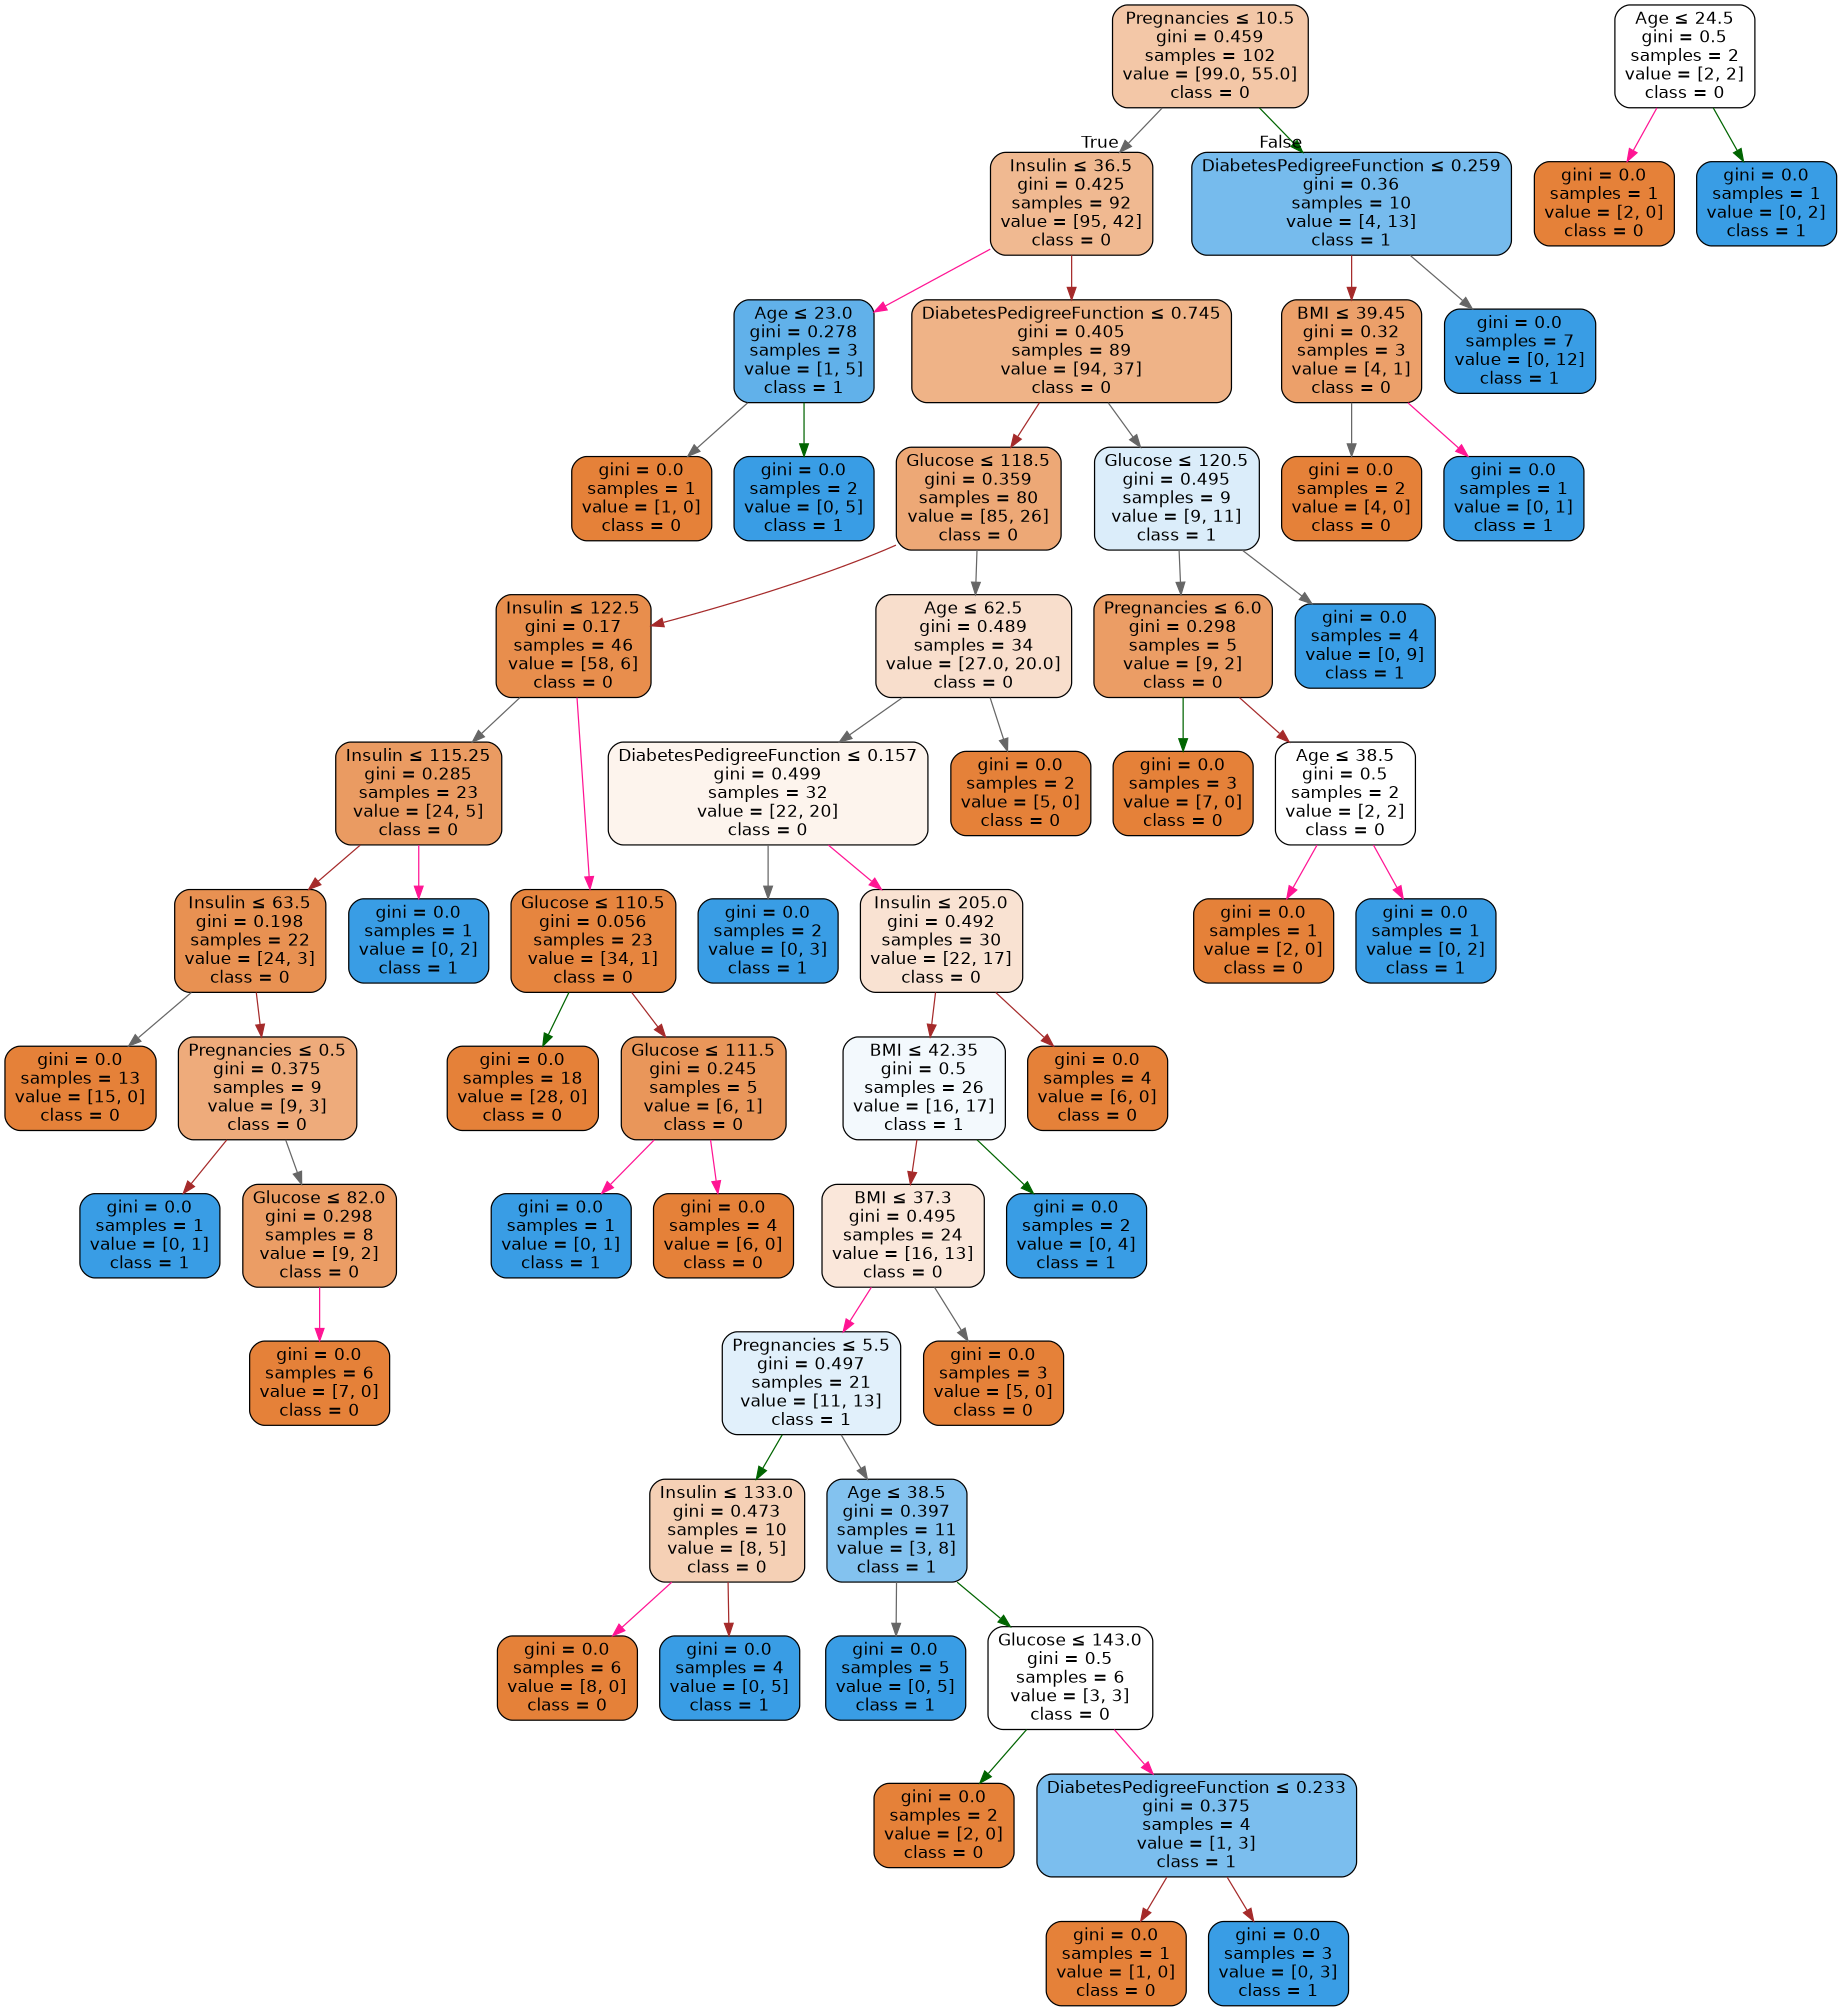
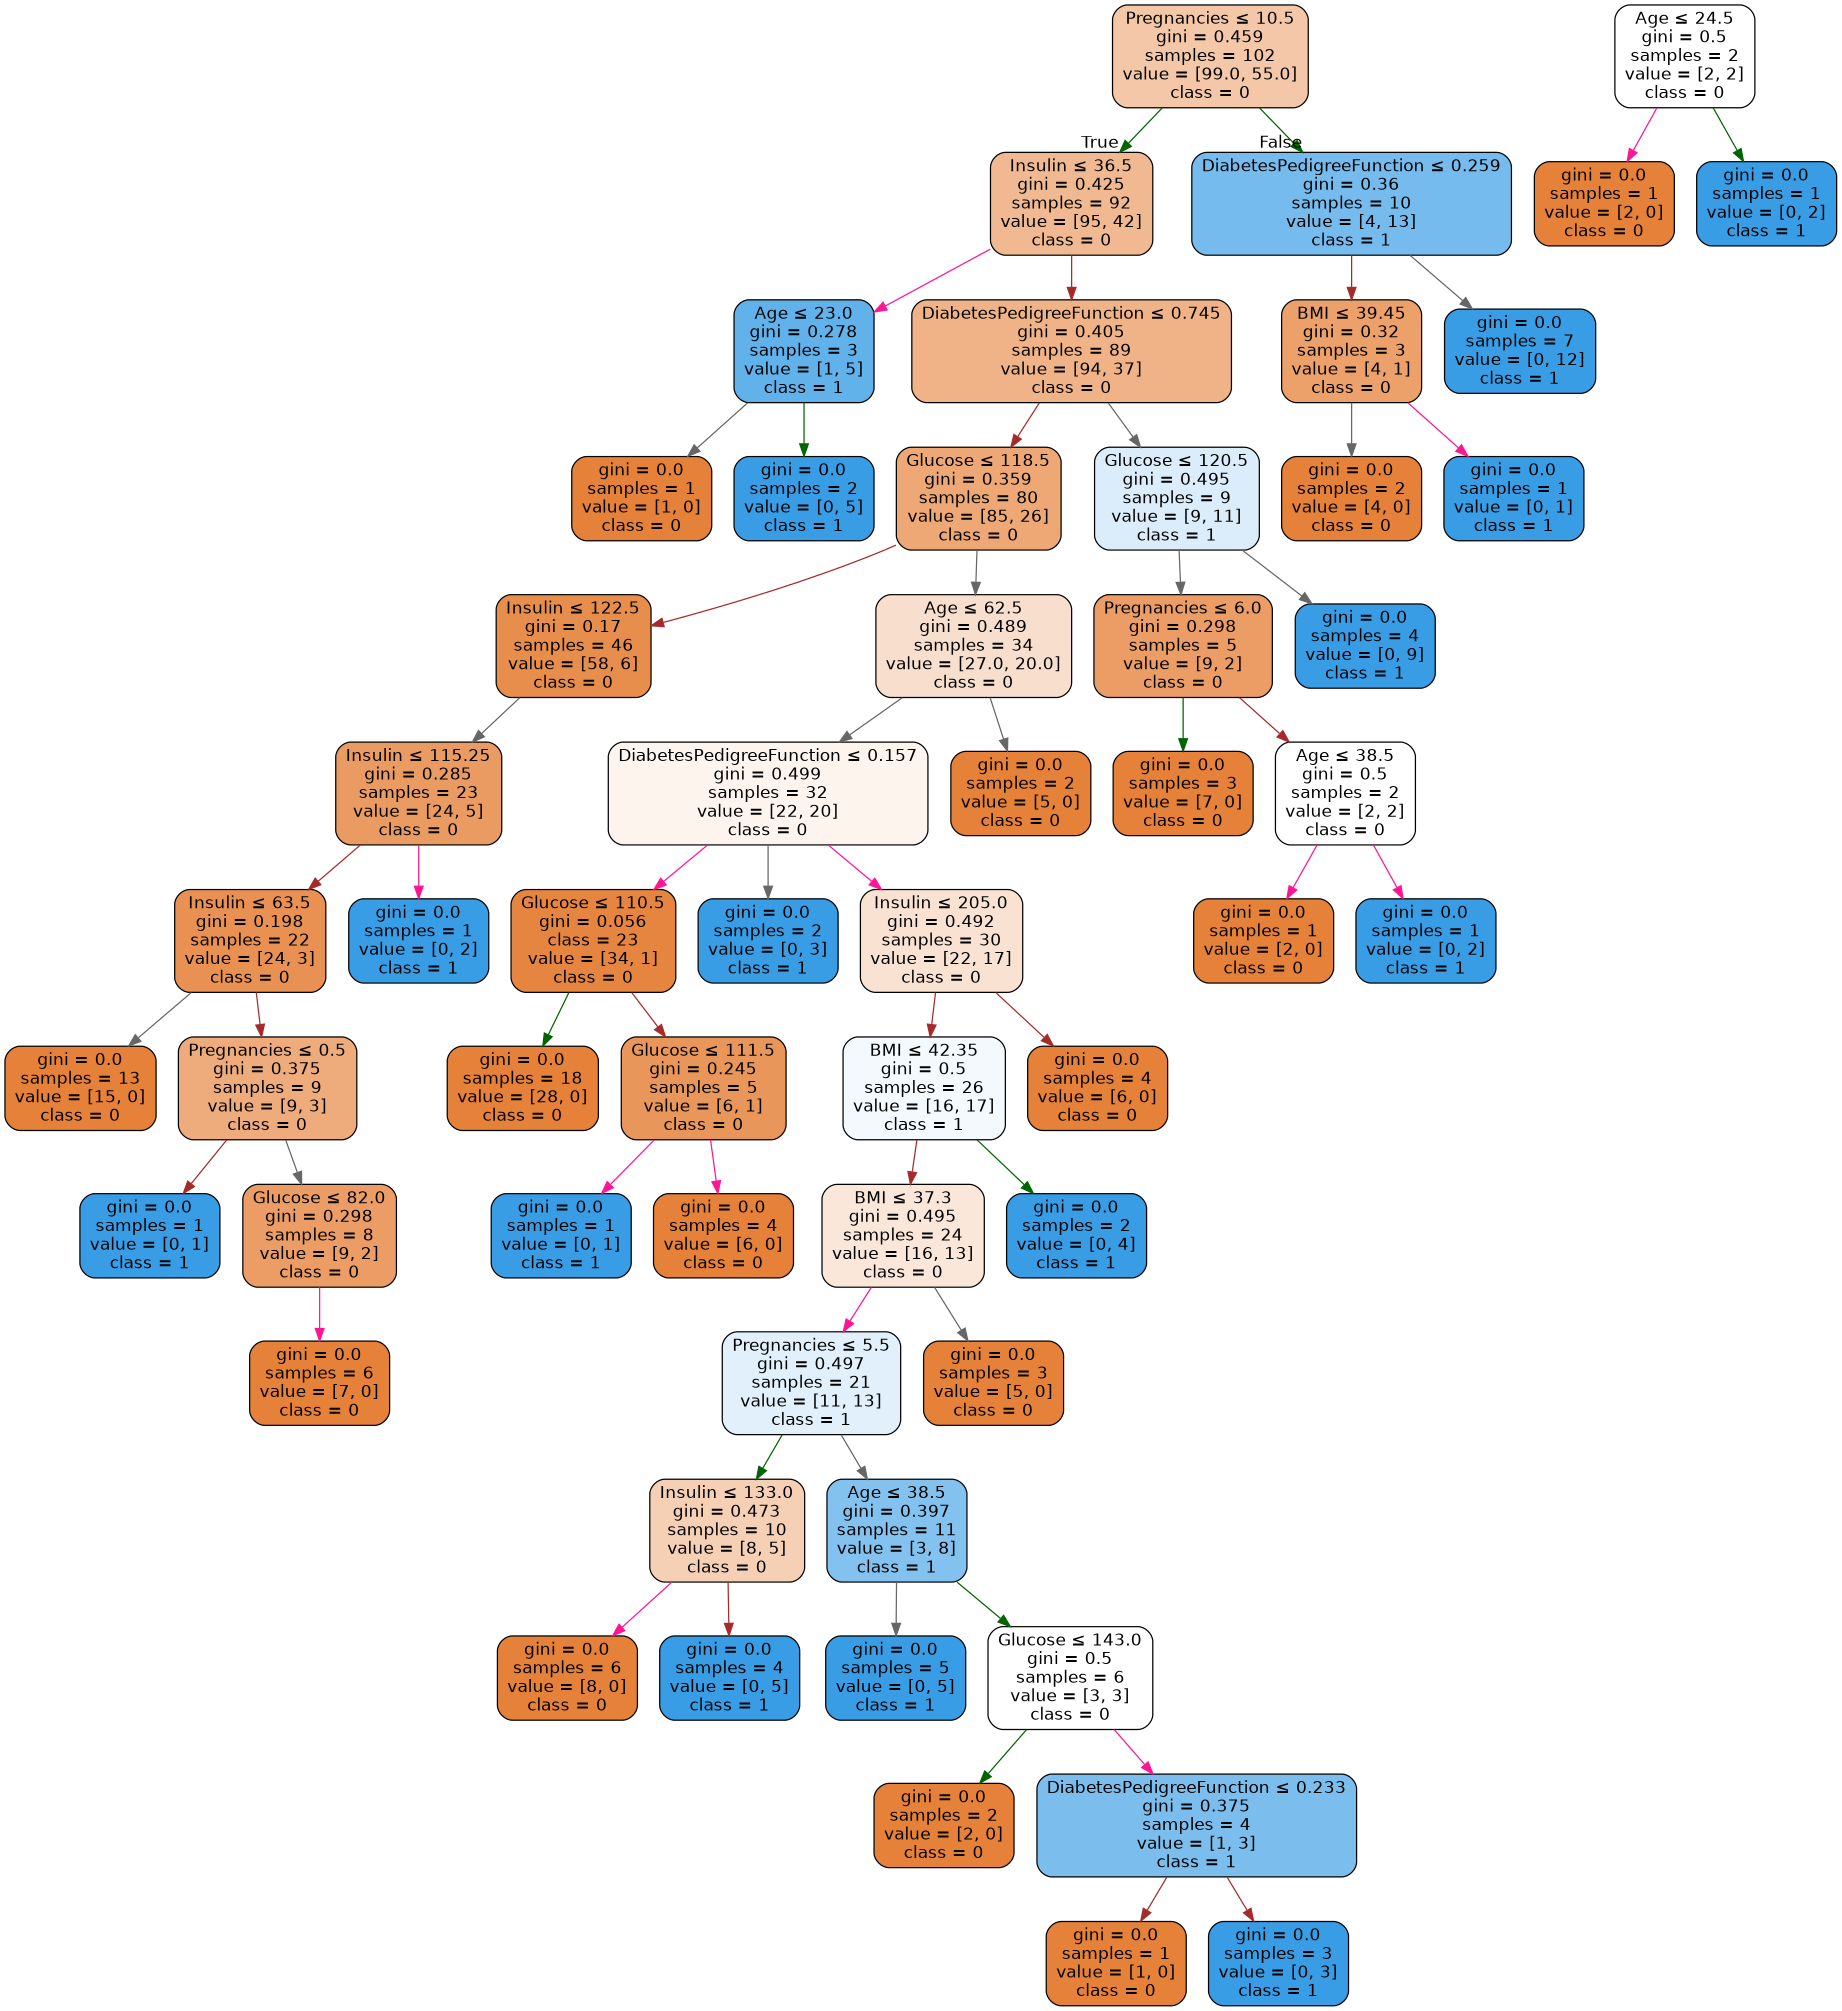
(1145, 126) -> (1145, 126)
(583, 787) -> (686, 863)
(593, 940) -> (593, 940)
